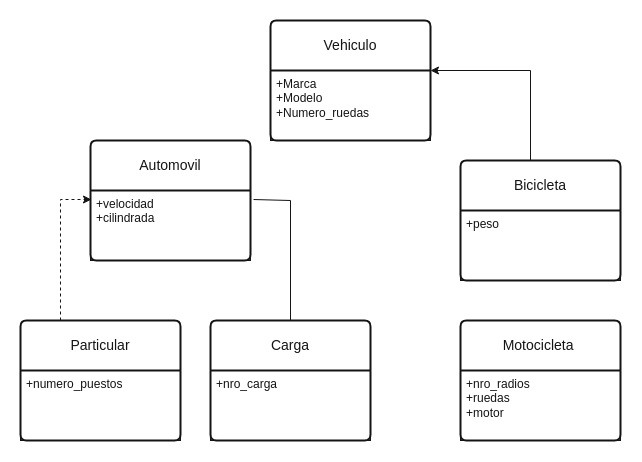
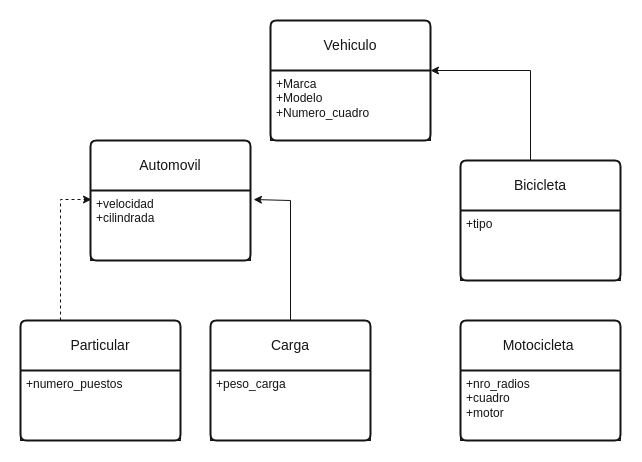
(324, 99) -> (324, 99)
(259, 200) -> (262, 200)
(483, 225) -> (482, 225)
(250, 385) -> (253, 385)
(502, 399) -> (502, 399)
